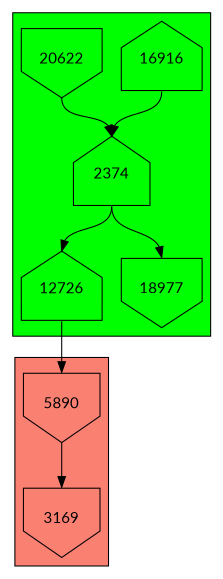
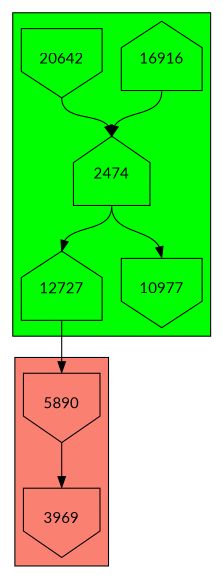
(62, 60) -> (62, 60)
(112, 174) -> (112, 174)
(62, 289) -> (62, 289)
(162, 289) -> (162, 289)
(62, 519) -> (62, 519)
